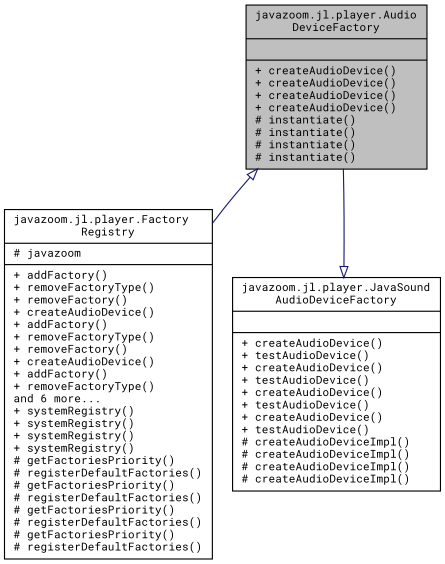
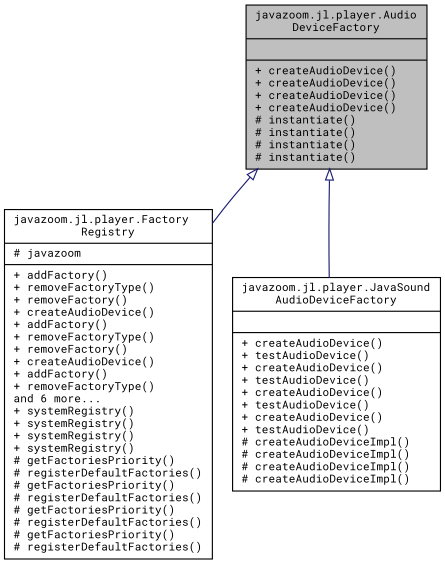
(344, 218) -> (329, 229)
